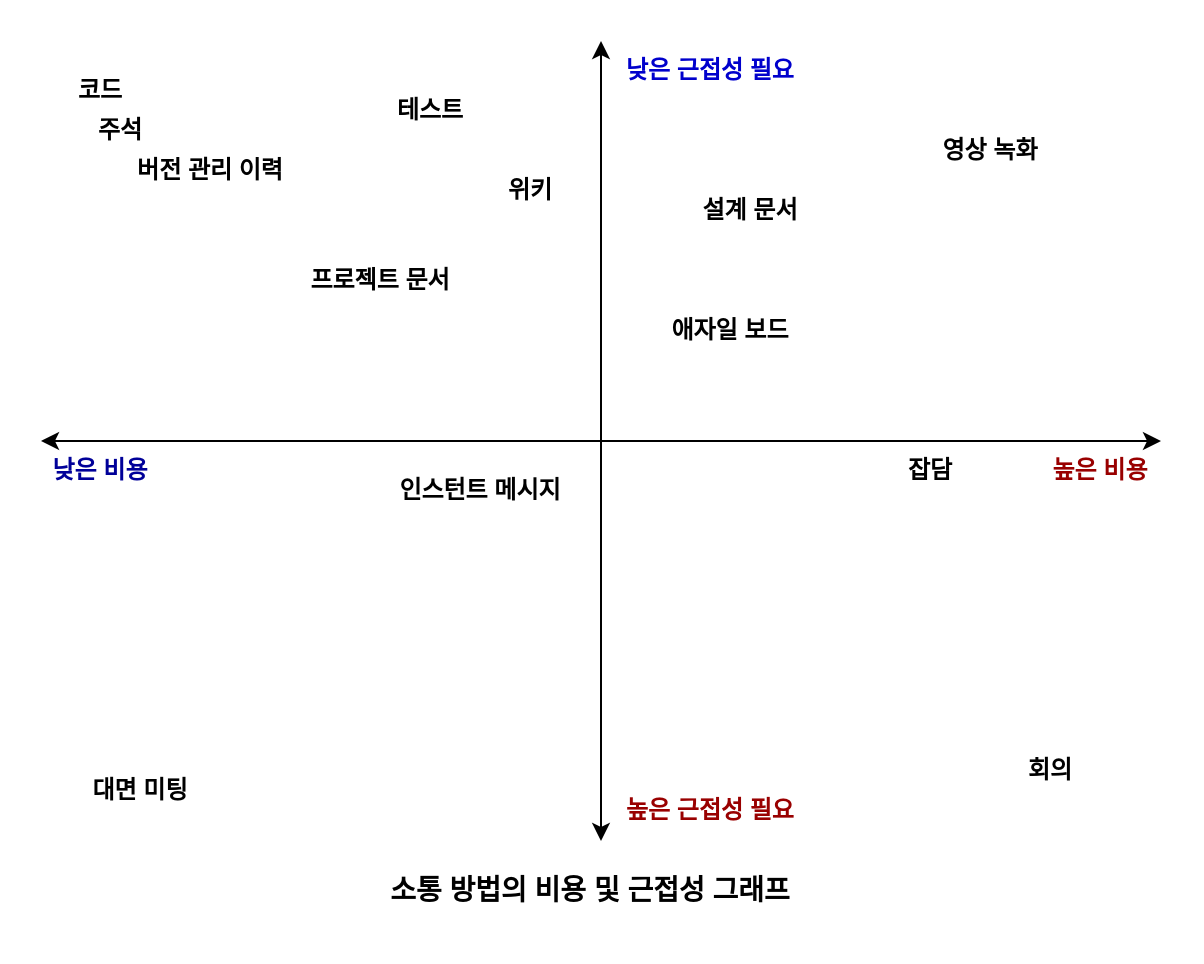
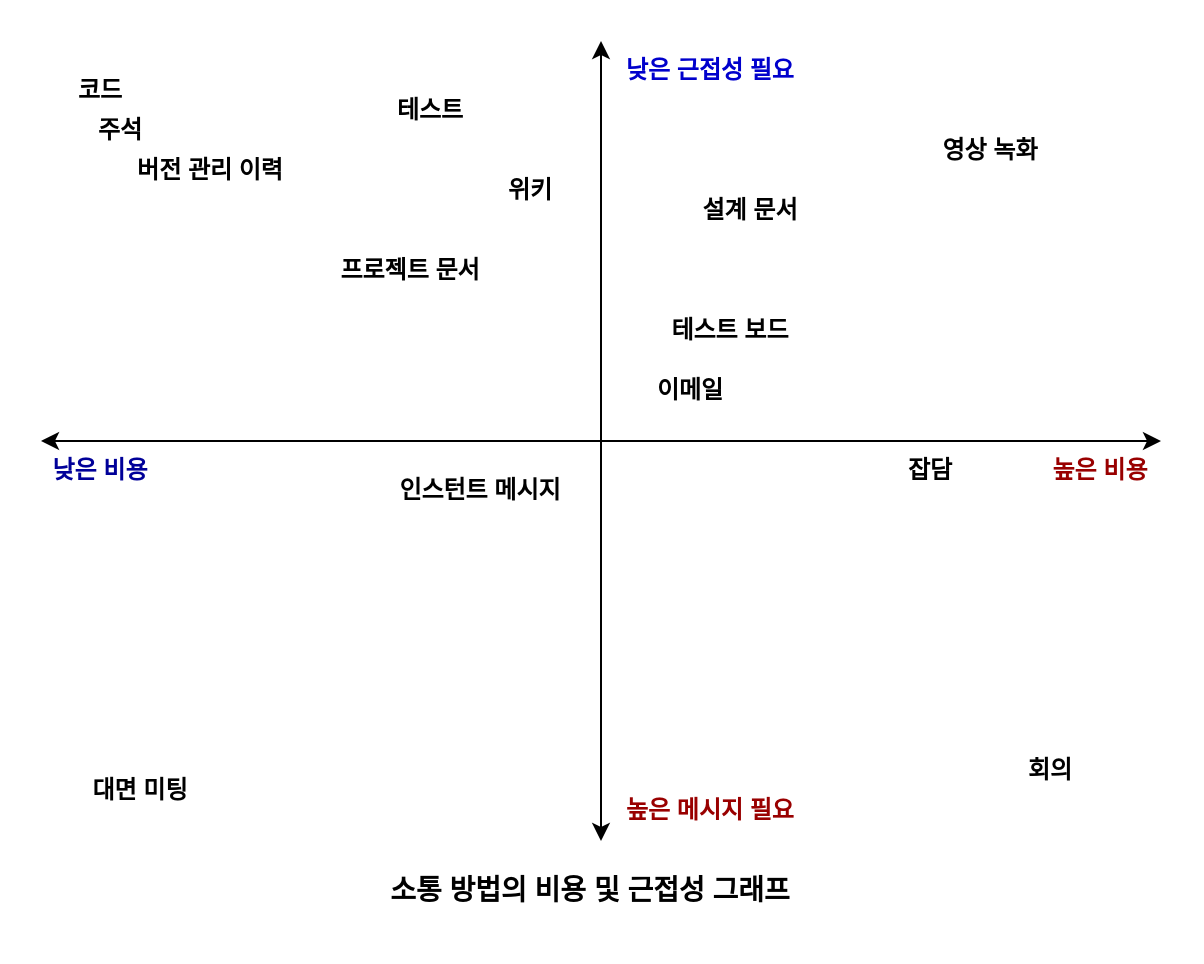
(381, 281) -> (411, 271)
(731, 331) -> (731, 331)
none -> (691, 391)
(711, 811) -> (711, 811)
